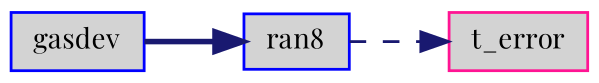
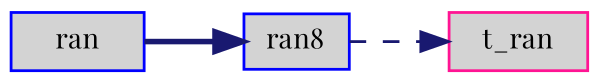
(78, 42) -> (78, 42)
(518, 42) -> (518, 42)
